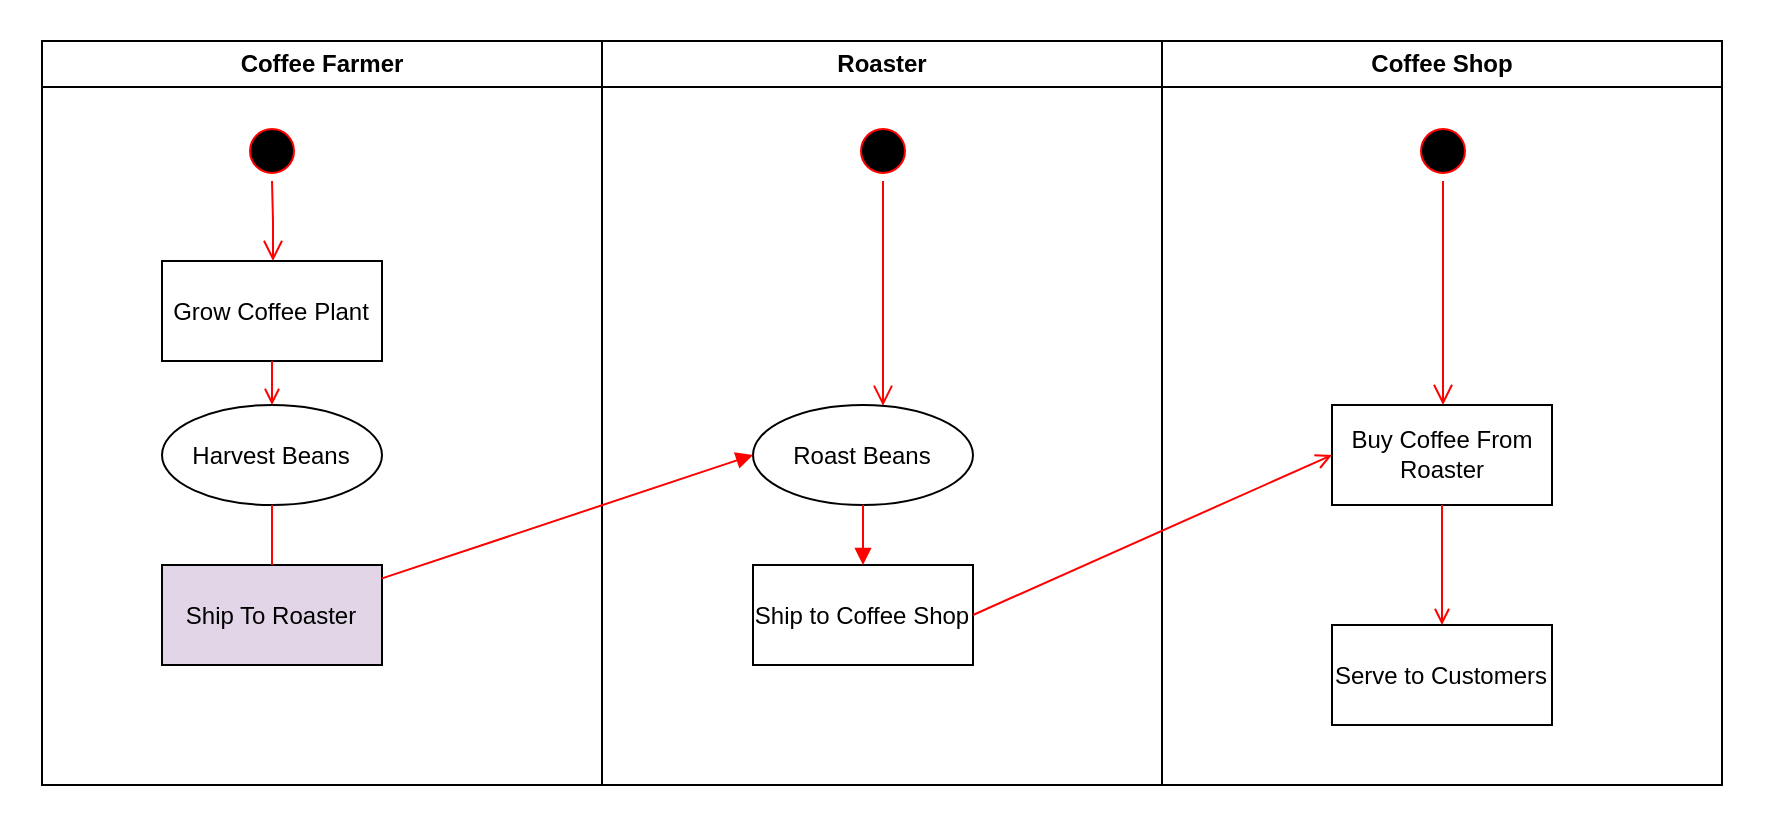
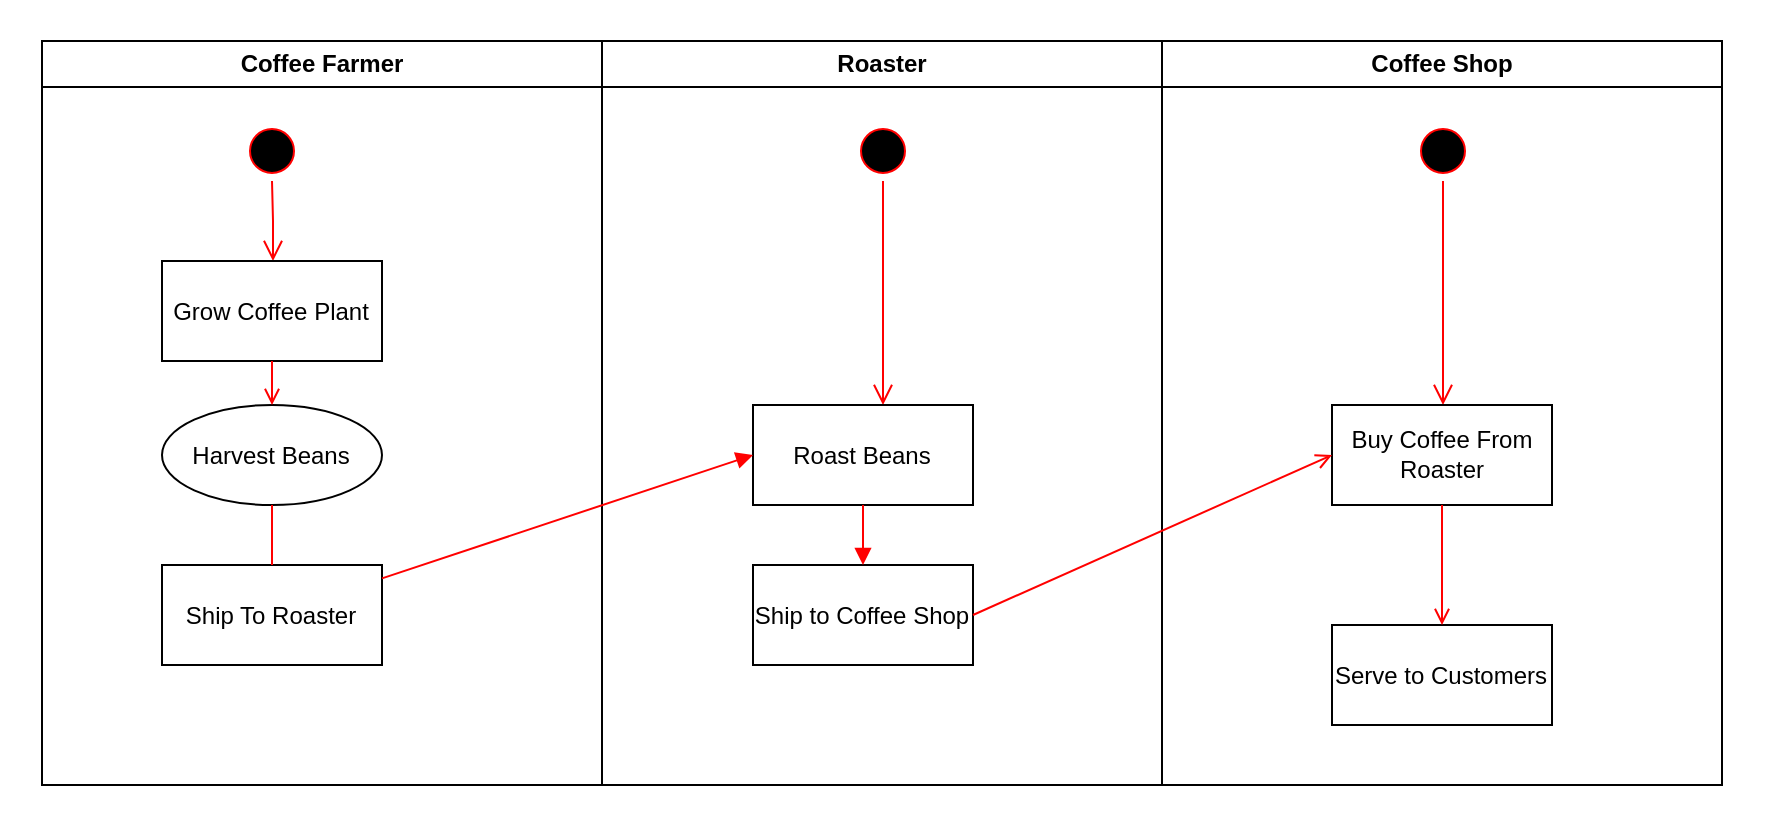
(863, 455) -> (863, 455)
(272, 615) -> (272, 615)
